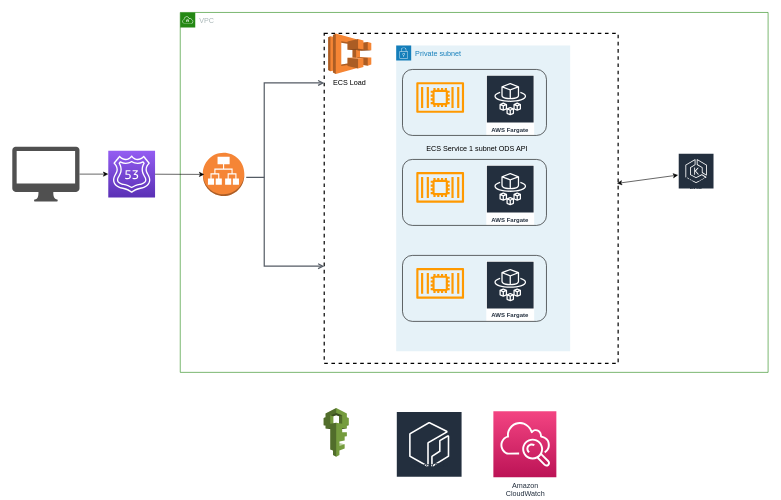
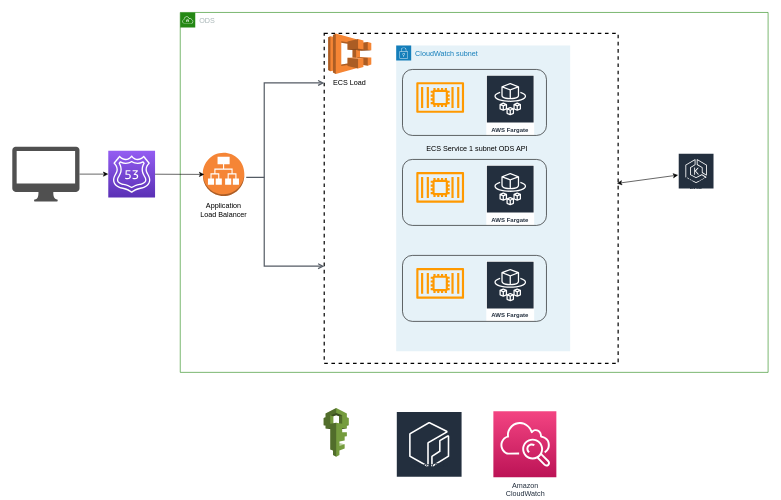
(206, 21) -> (206, 21)
(442, 54) -> (448, 54)
none -> (224, 210)
